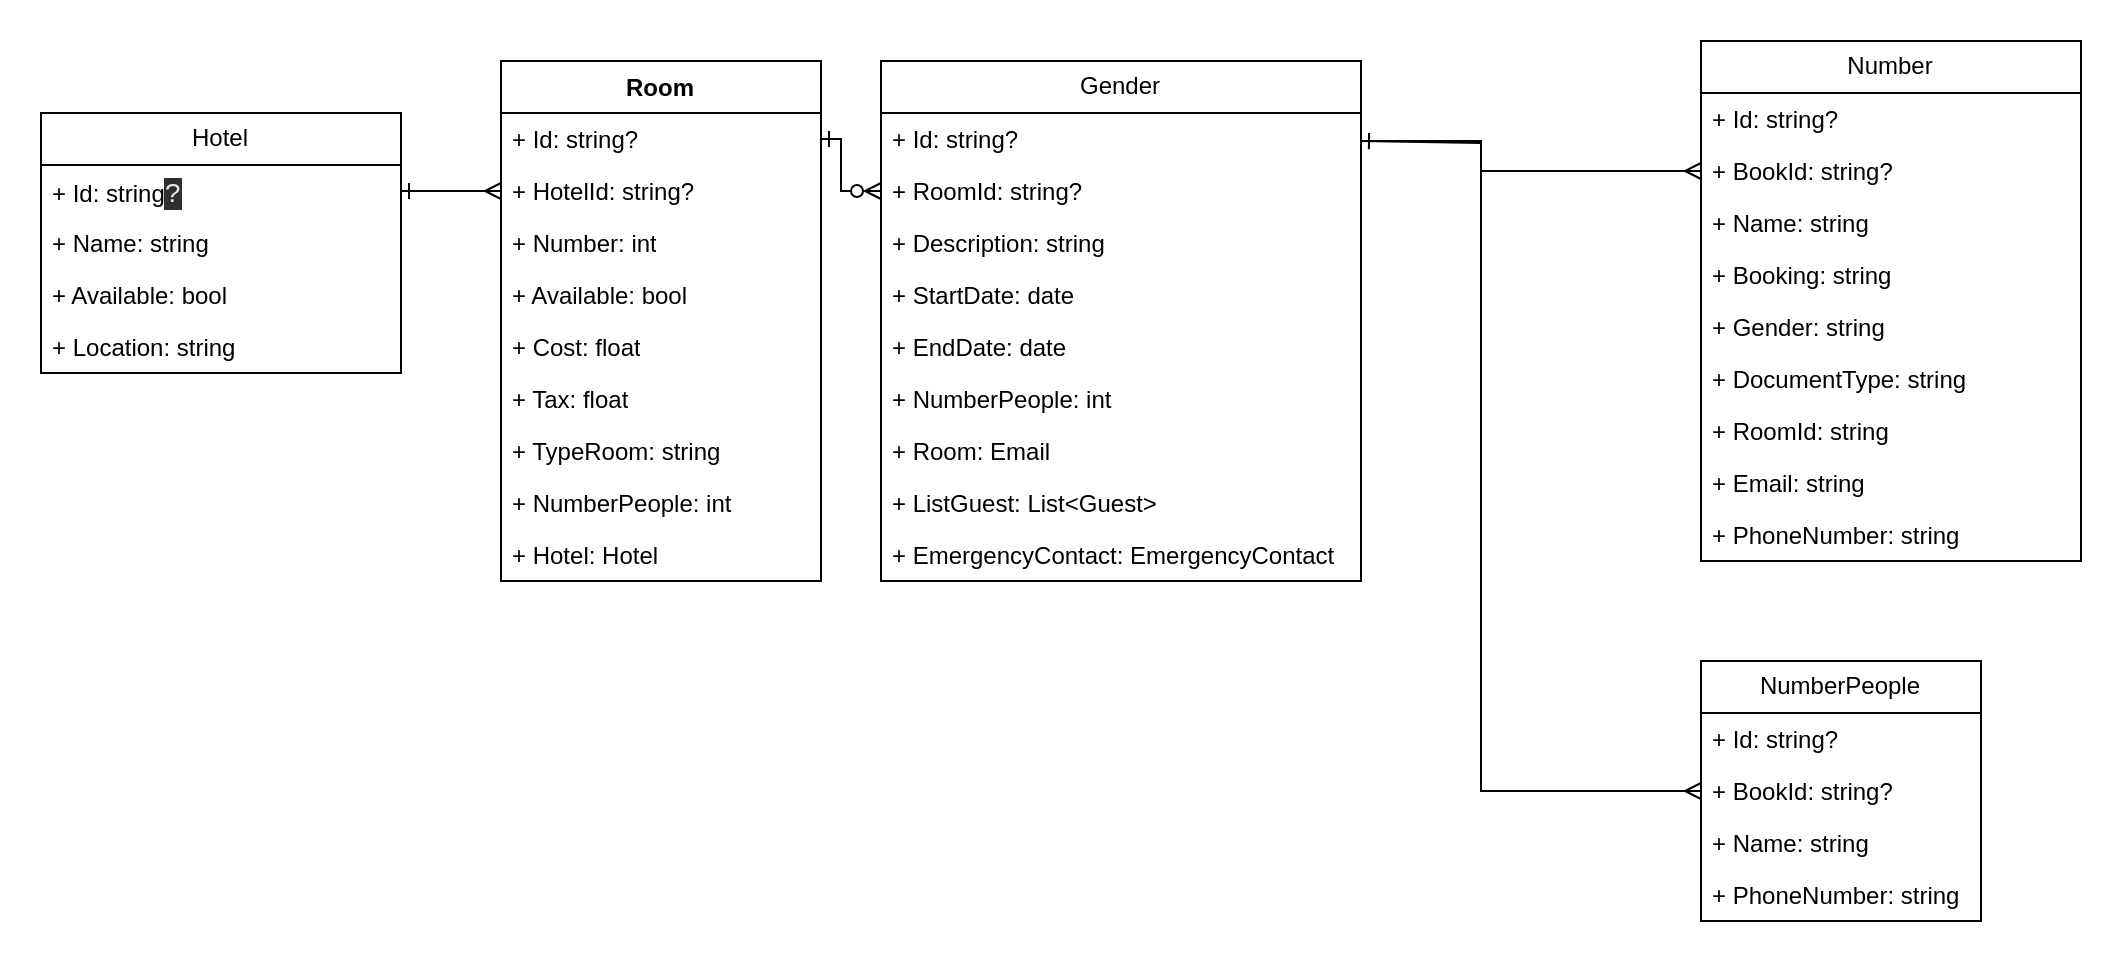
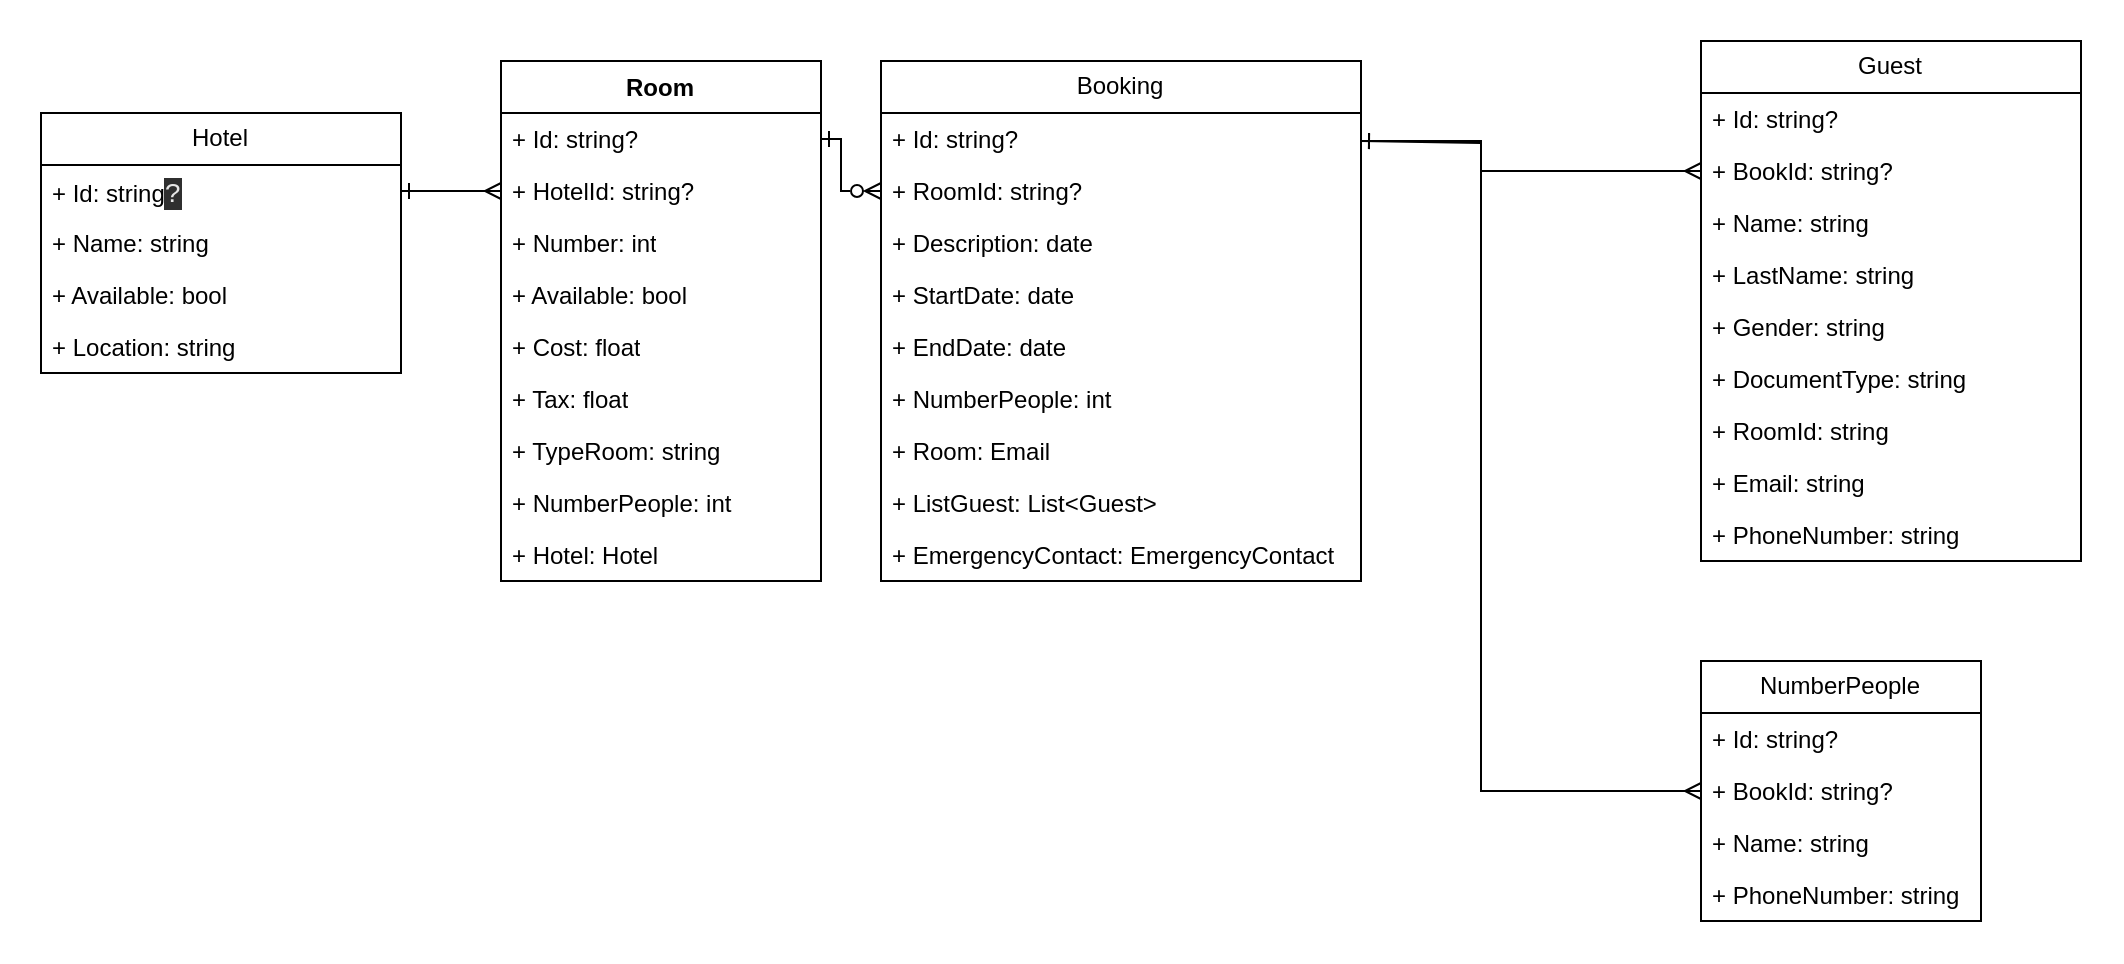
(1891, 67) -> (1891, 67)
(1121, 87) -> (1121, 87)
(1015, 245) -> (1005, 245)
(1812, 277) -> (1821, 277)
